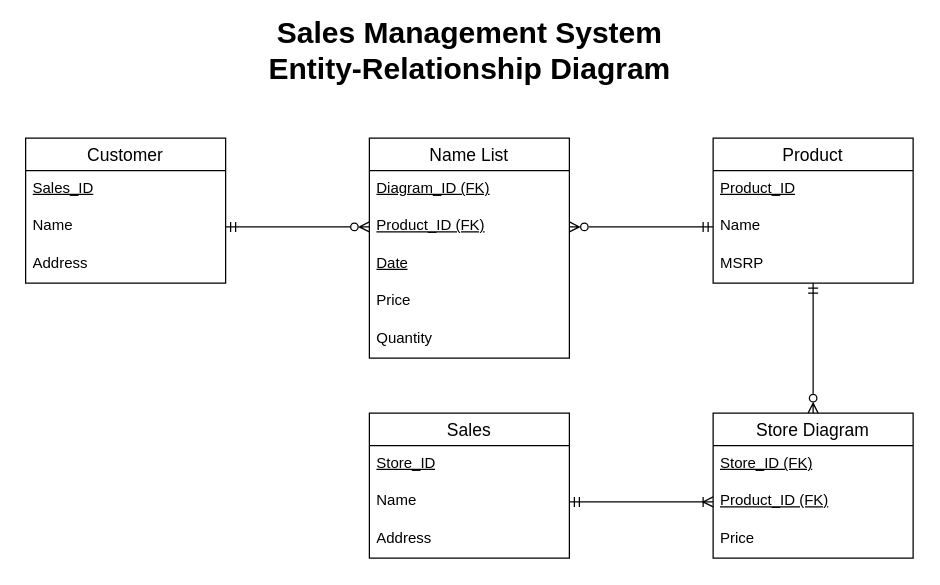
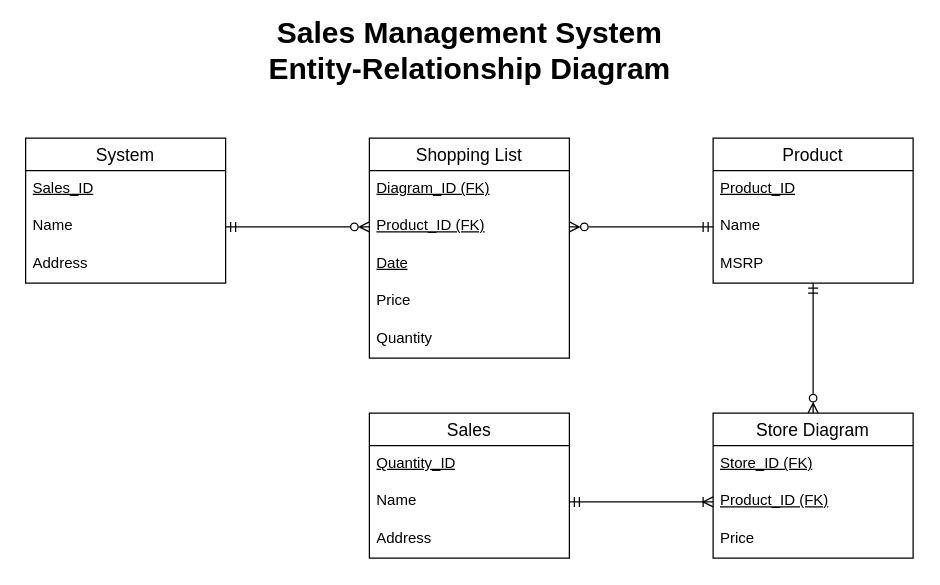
(125, 155) -> (125, 155)
(469, 155) -> (469, 155)
(410, 463) -> (421, 463)
